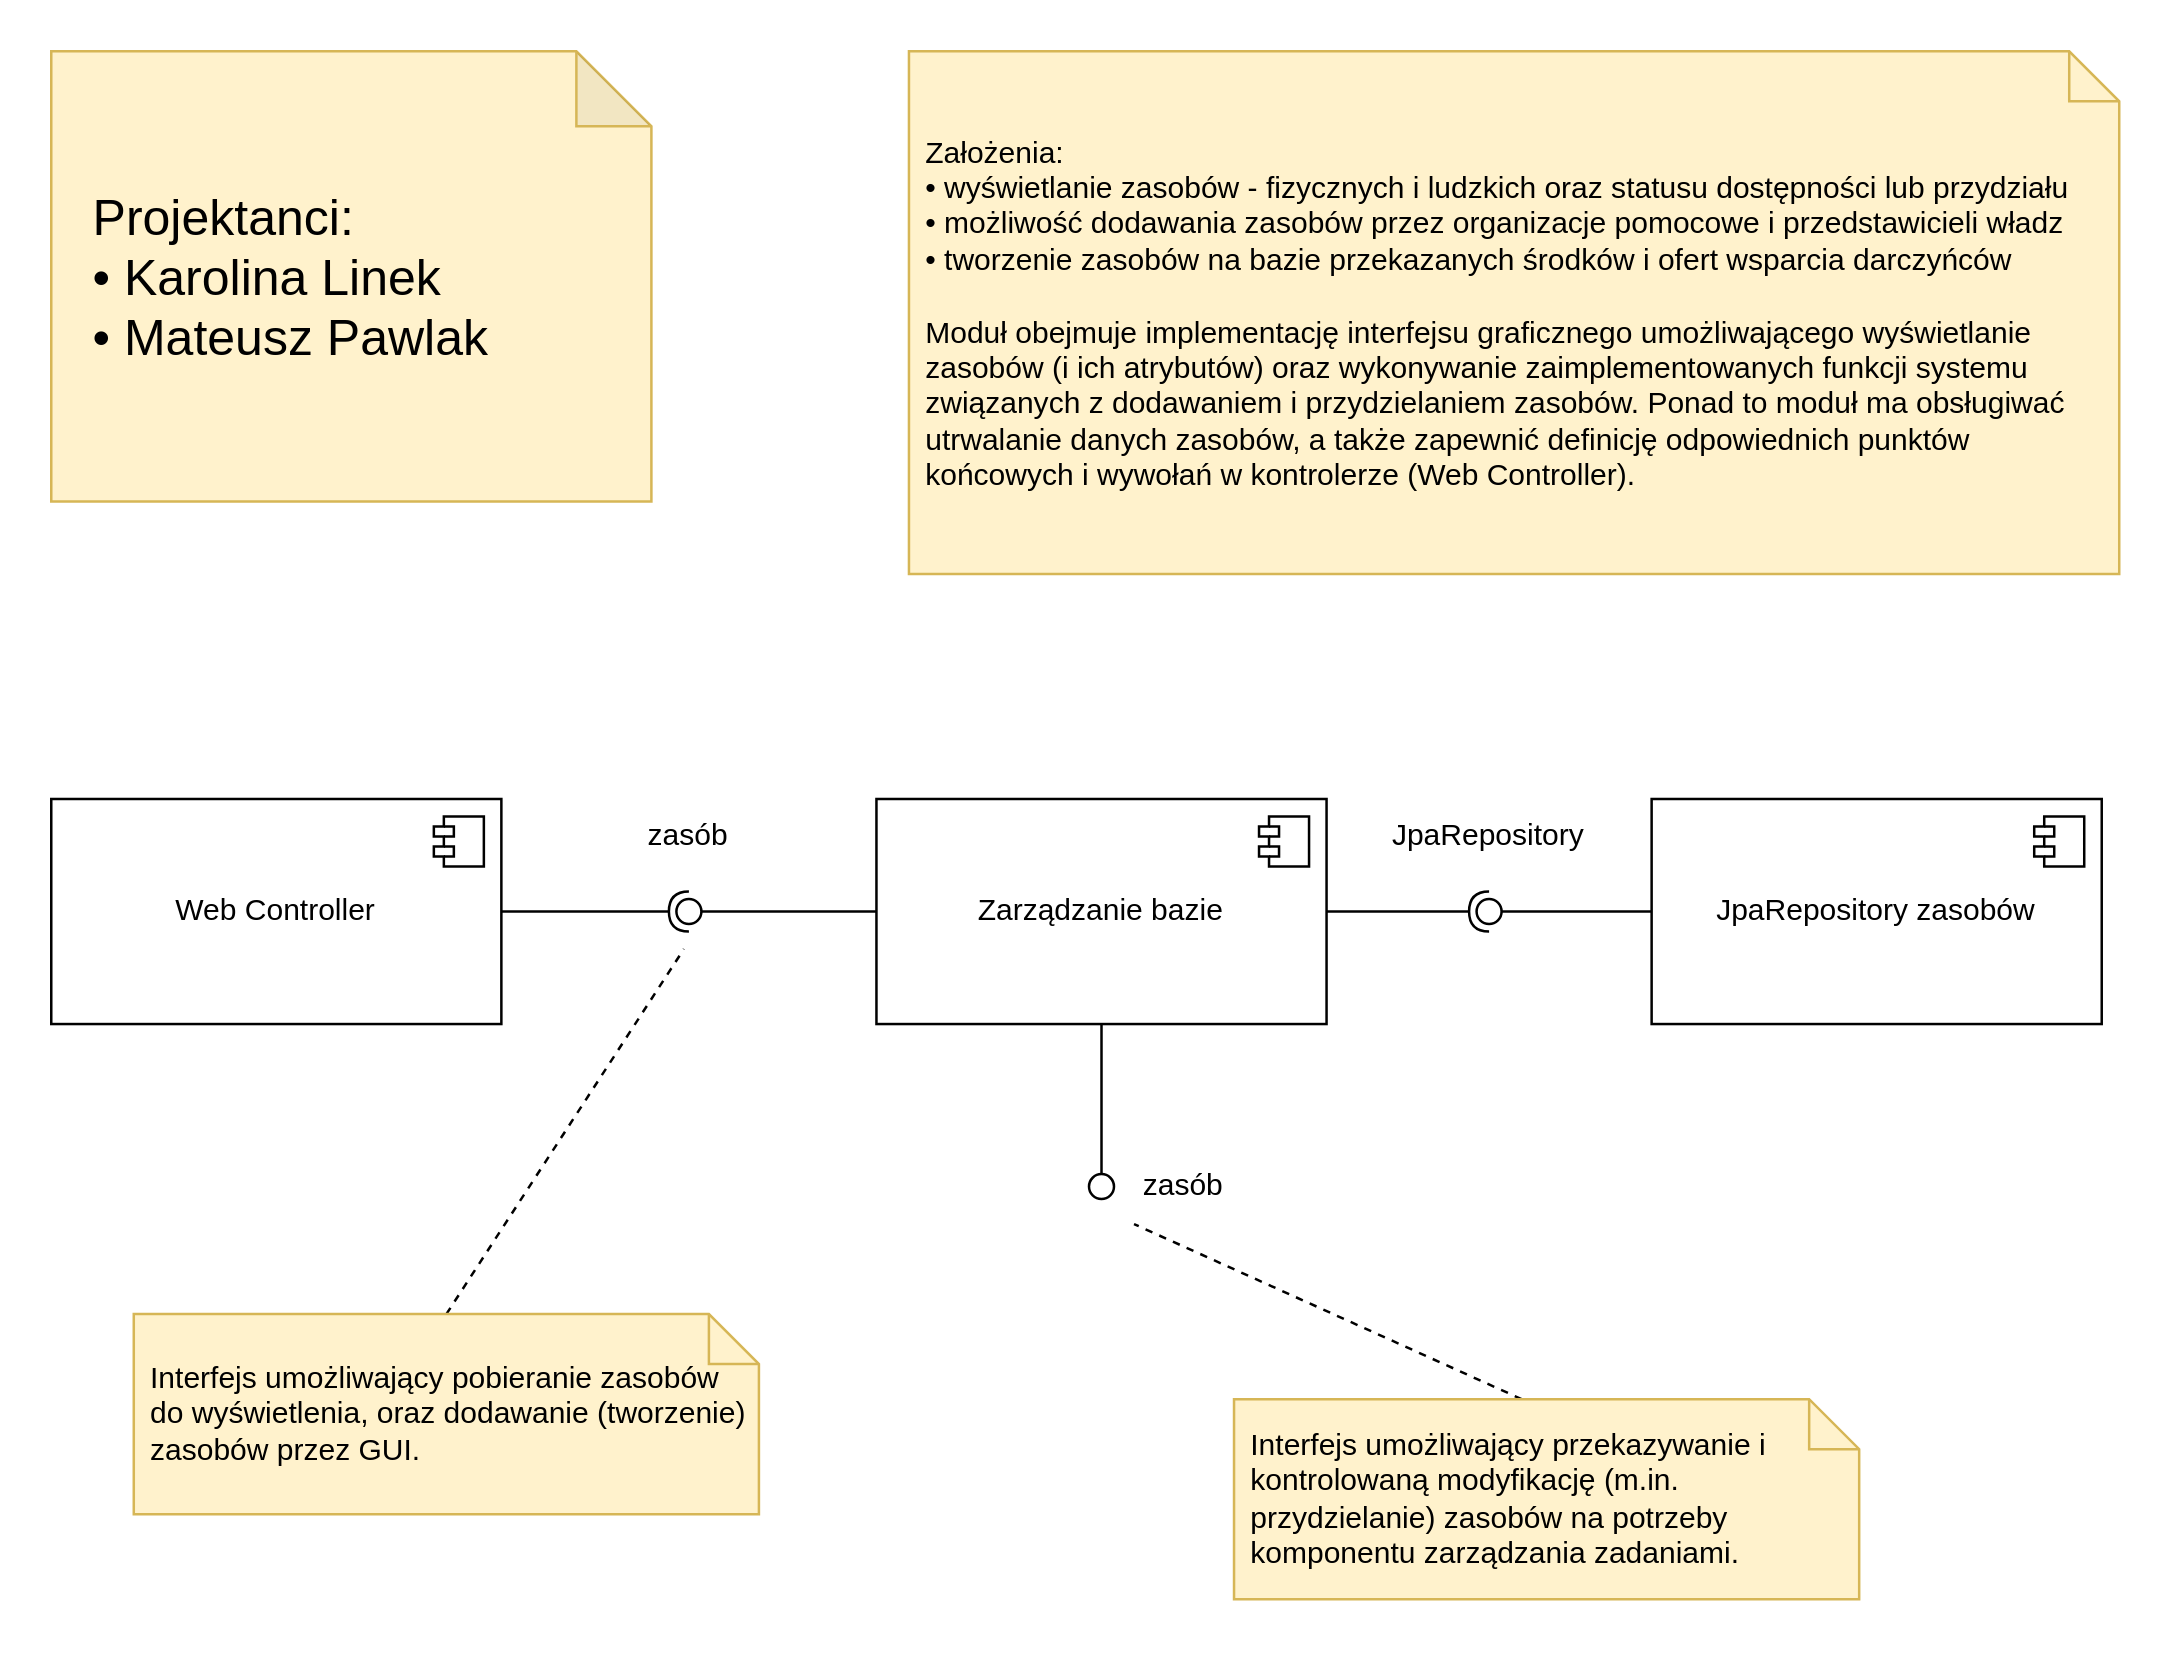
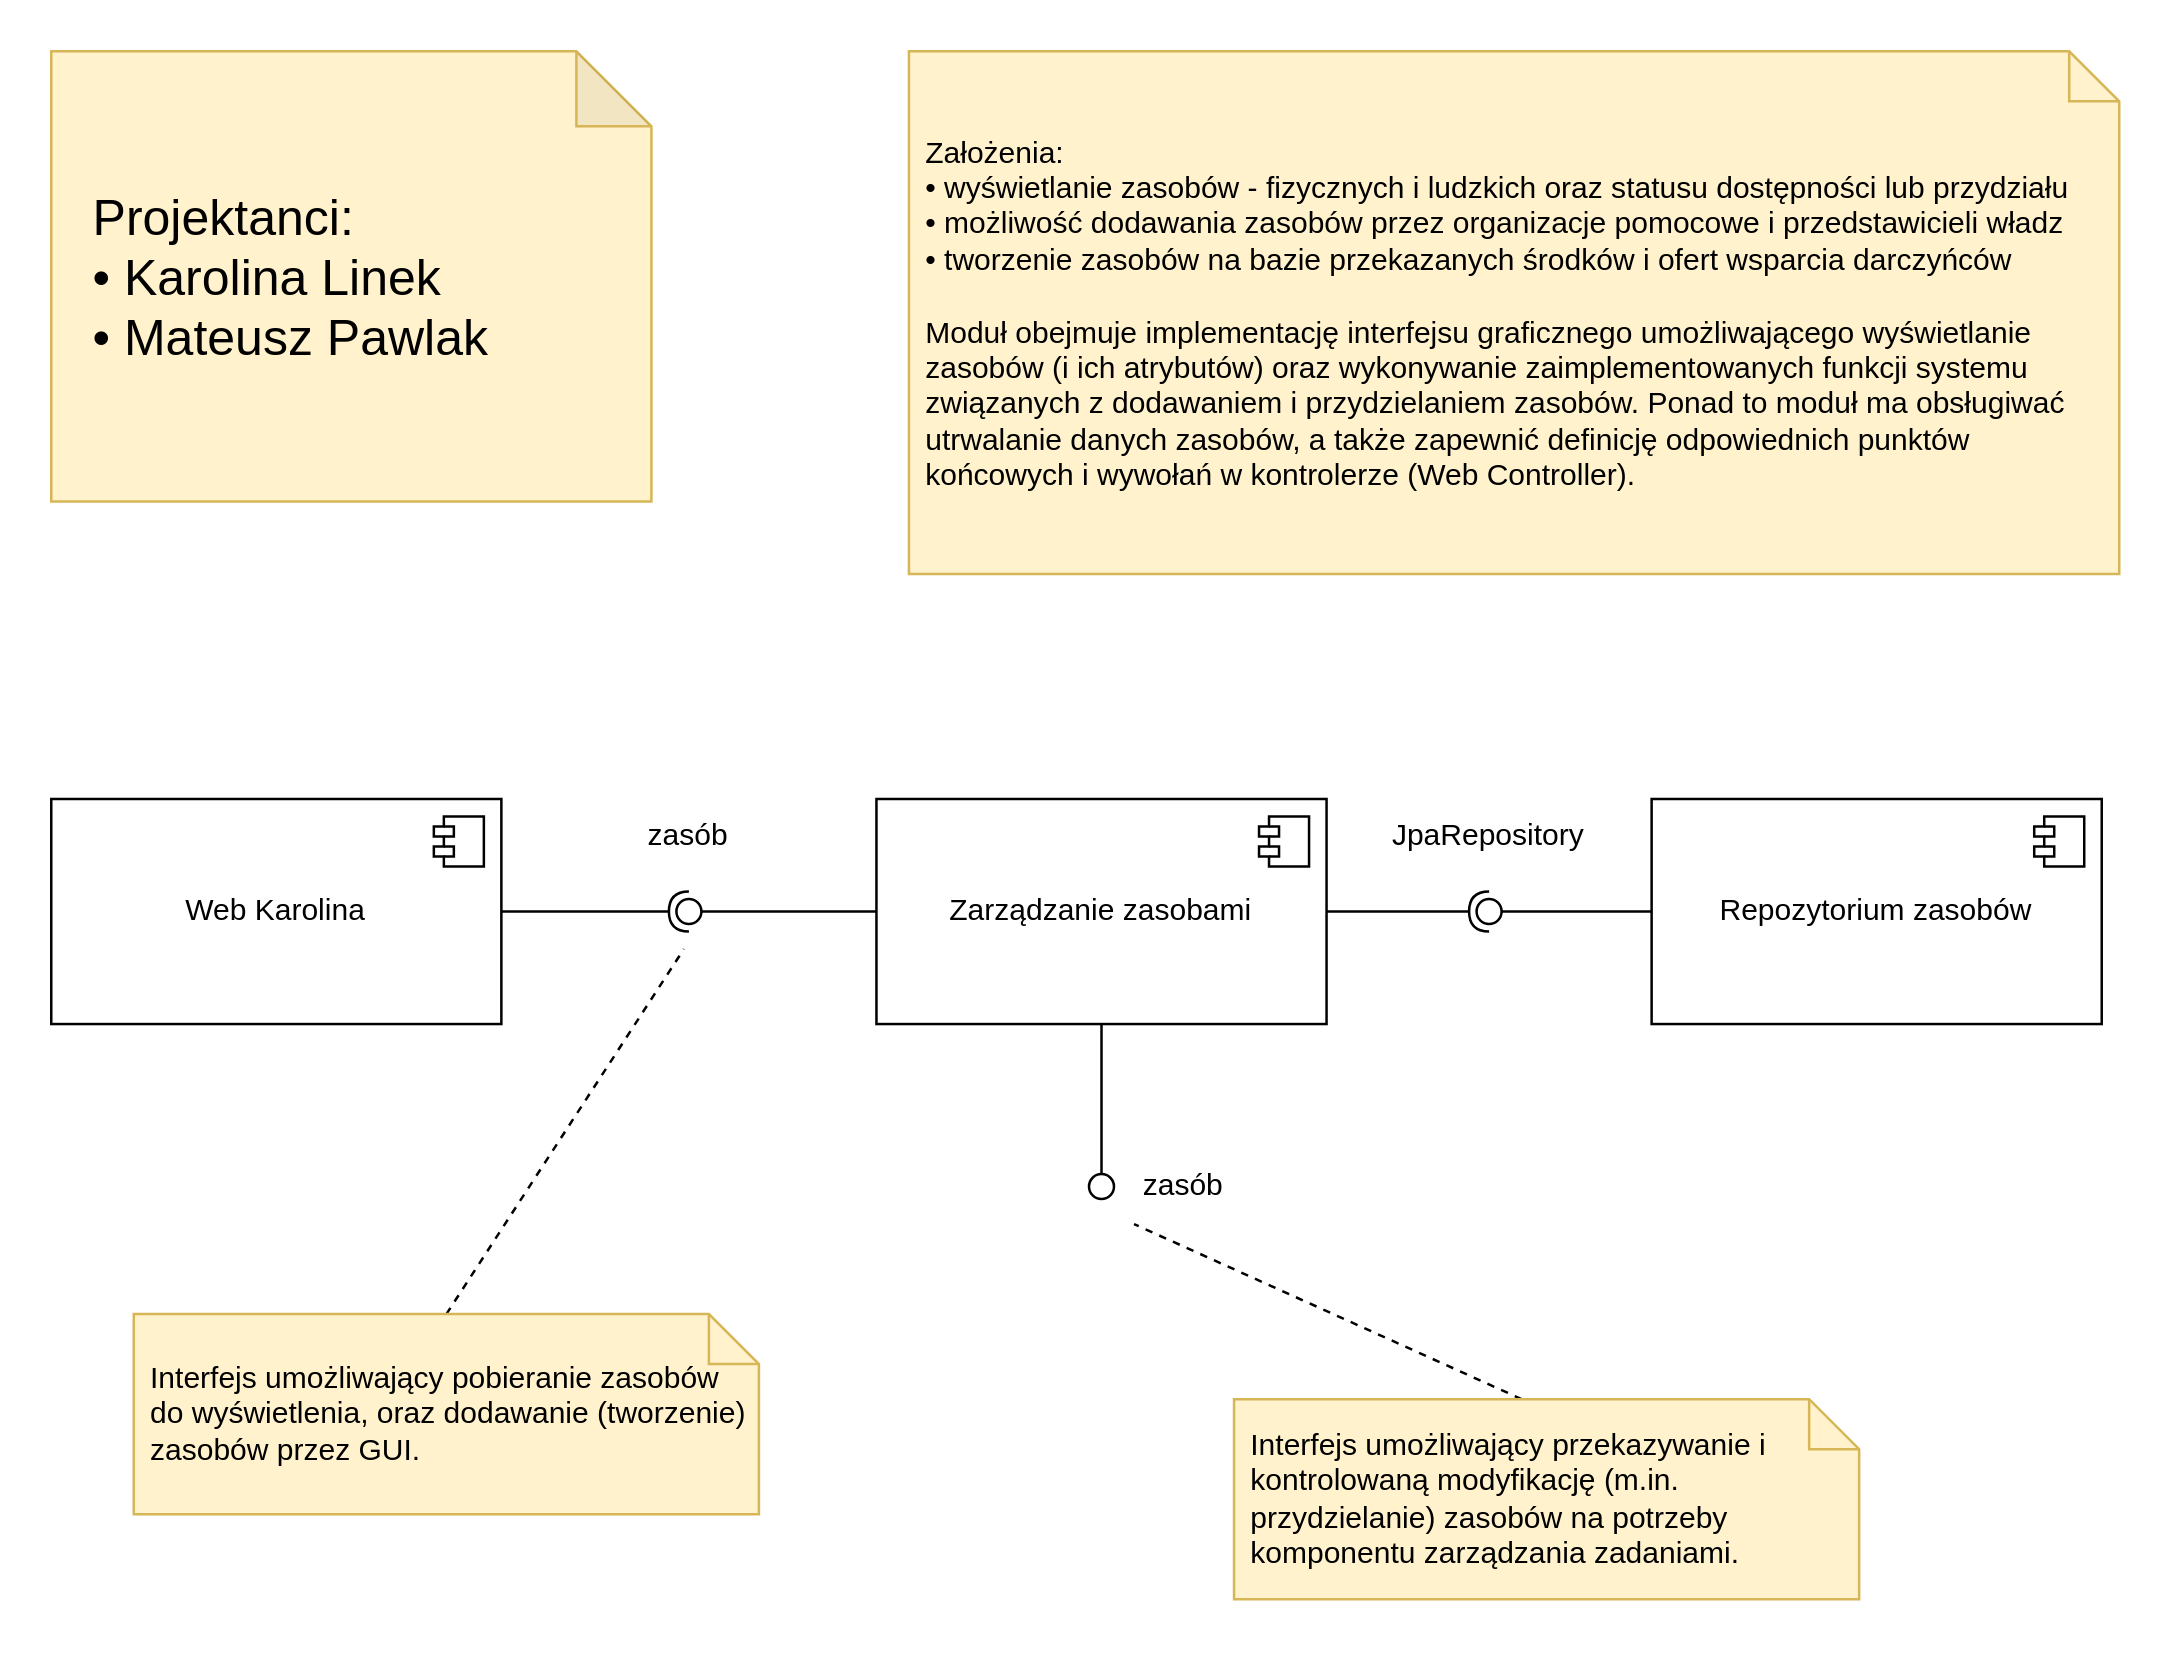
(276, 911) -> (276, 911)
(1101, 911) -> (1101, 911)
(1876, 911) -> (1876, 911)
